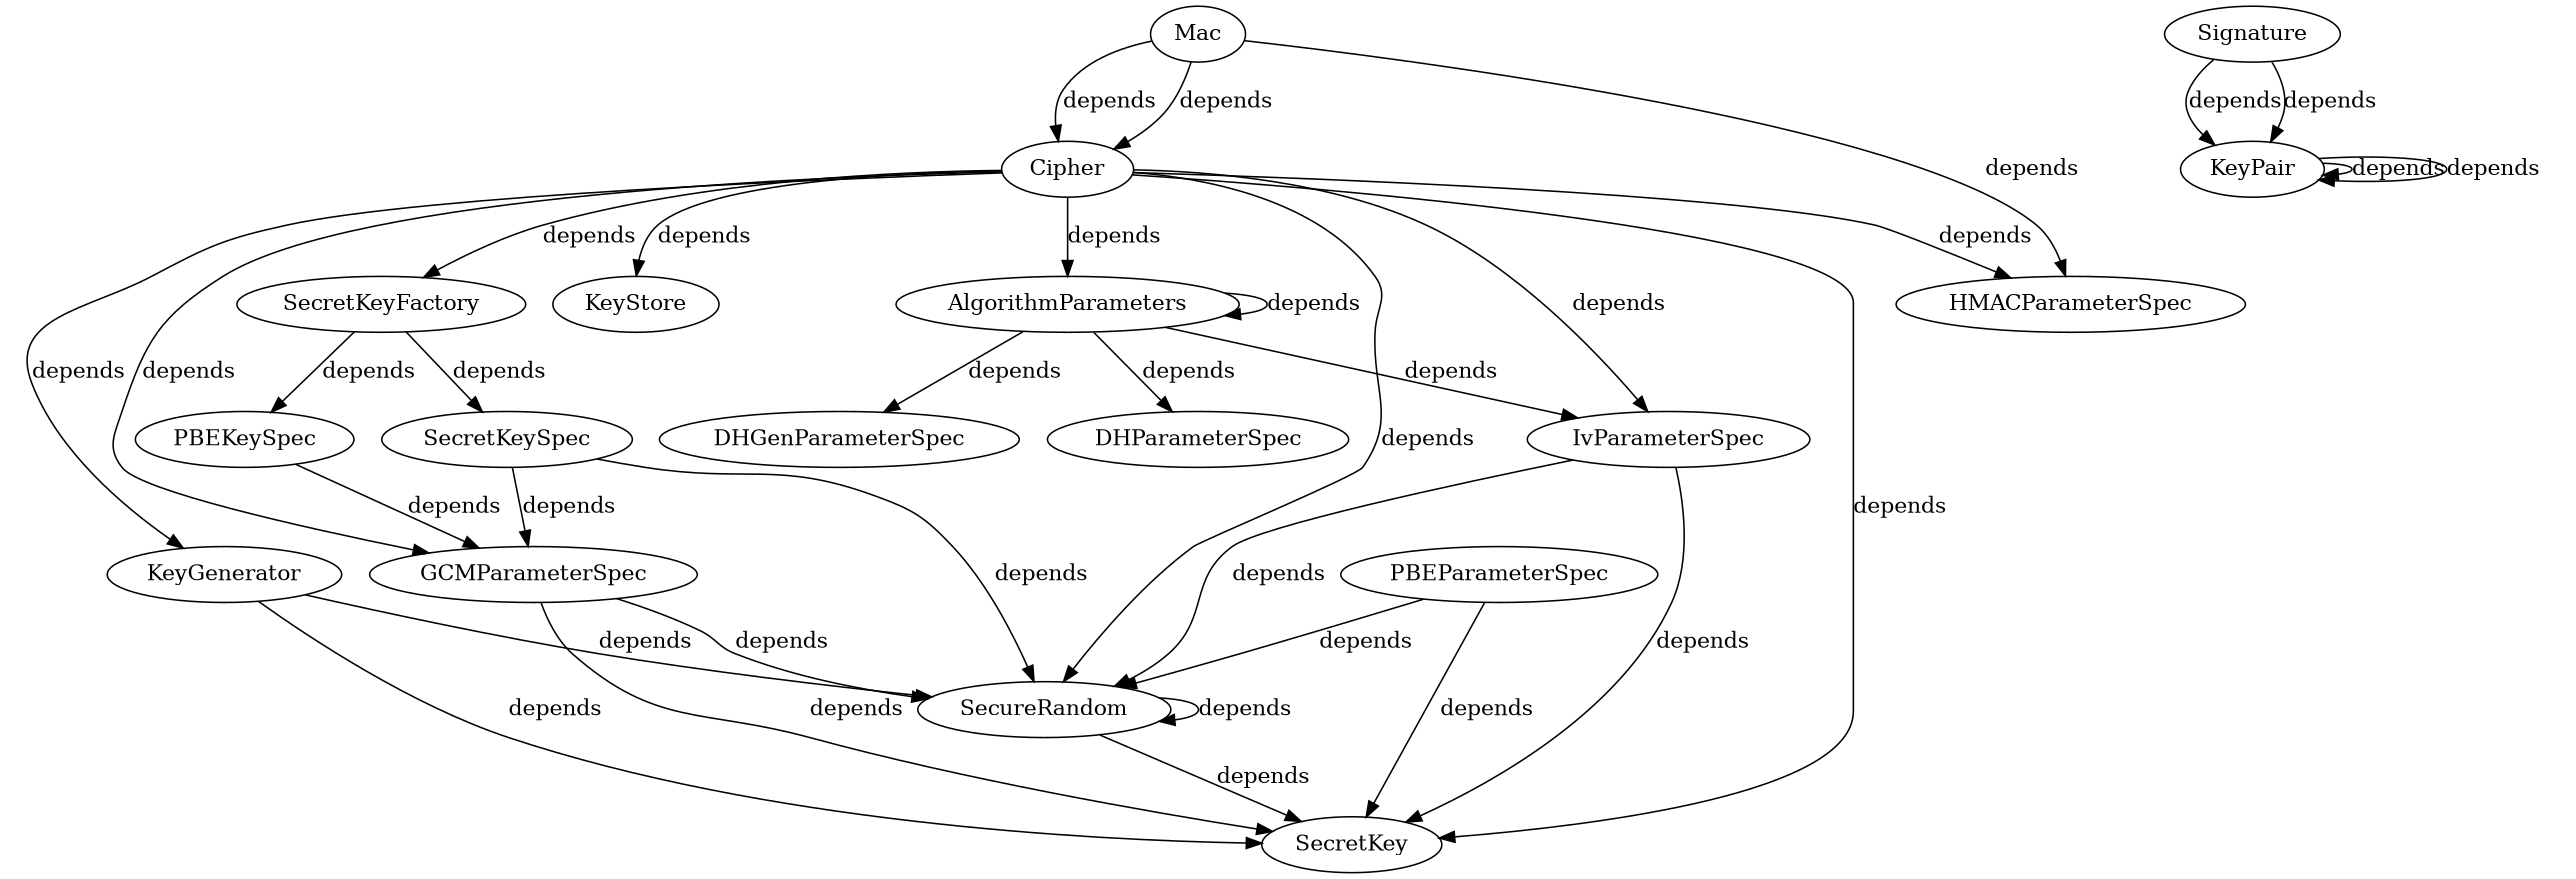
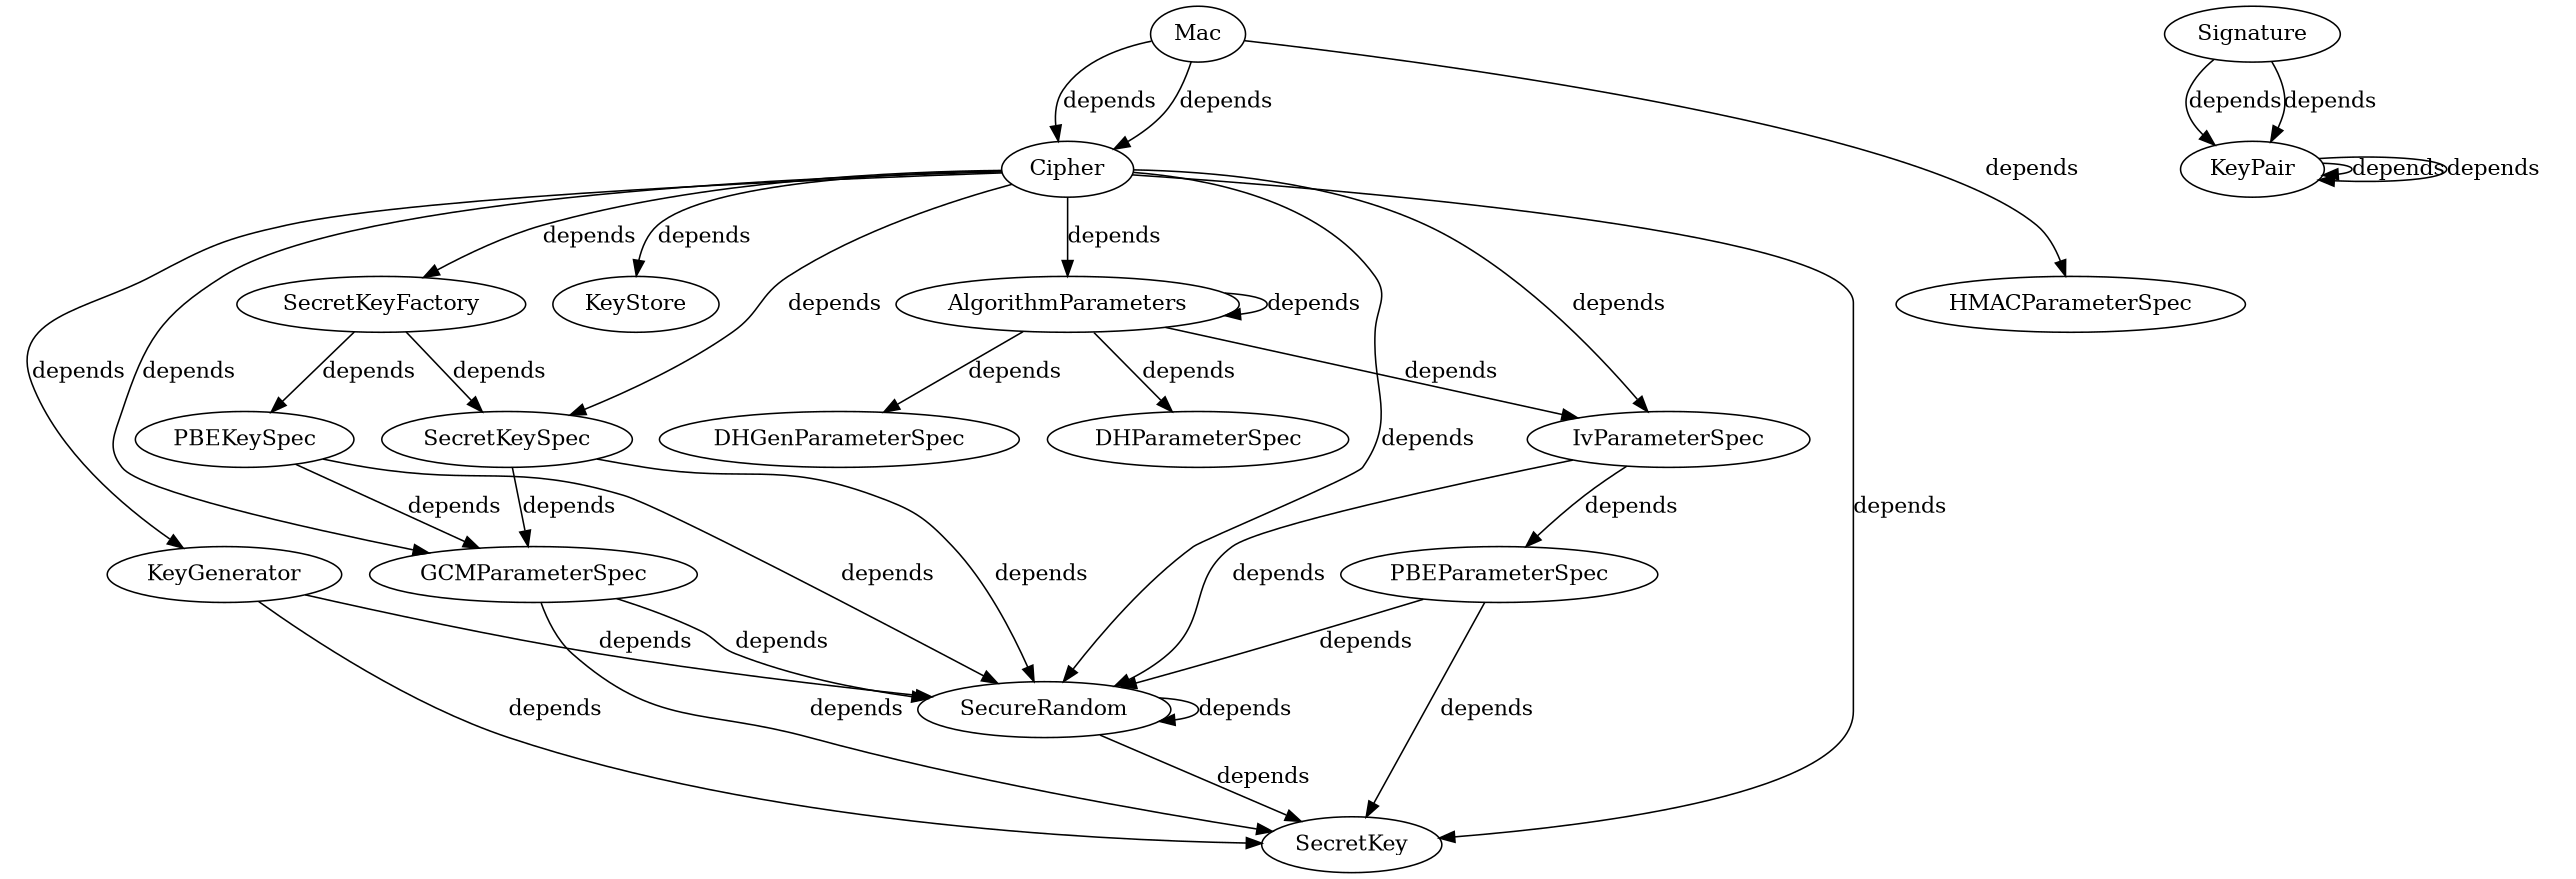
(1570, 192) -> (787, 277)
none -> (669, 515)
(1615, 684) -> (1580, 499)
